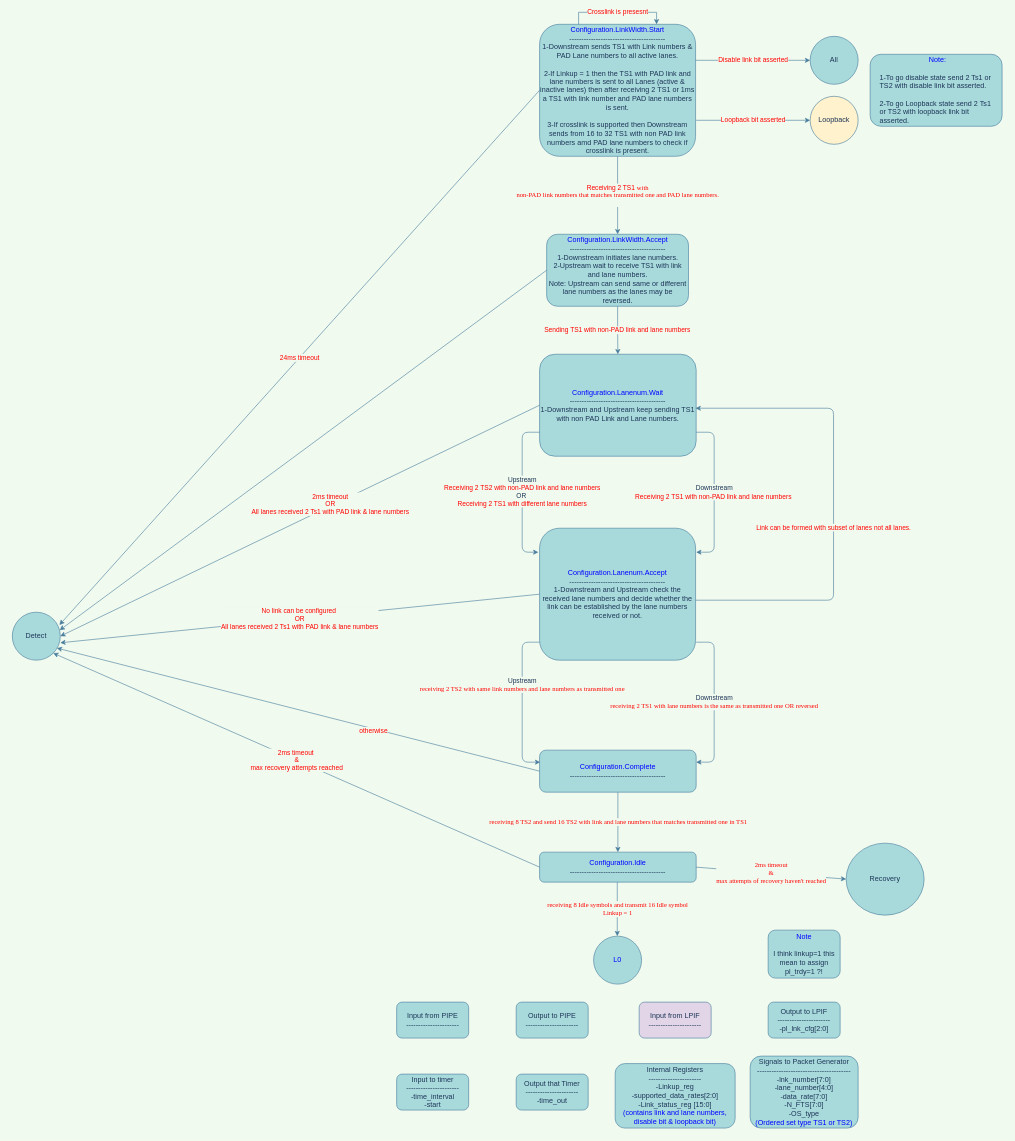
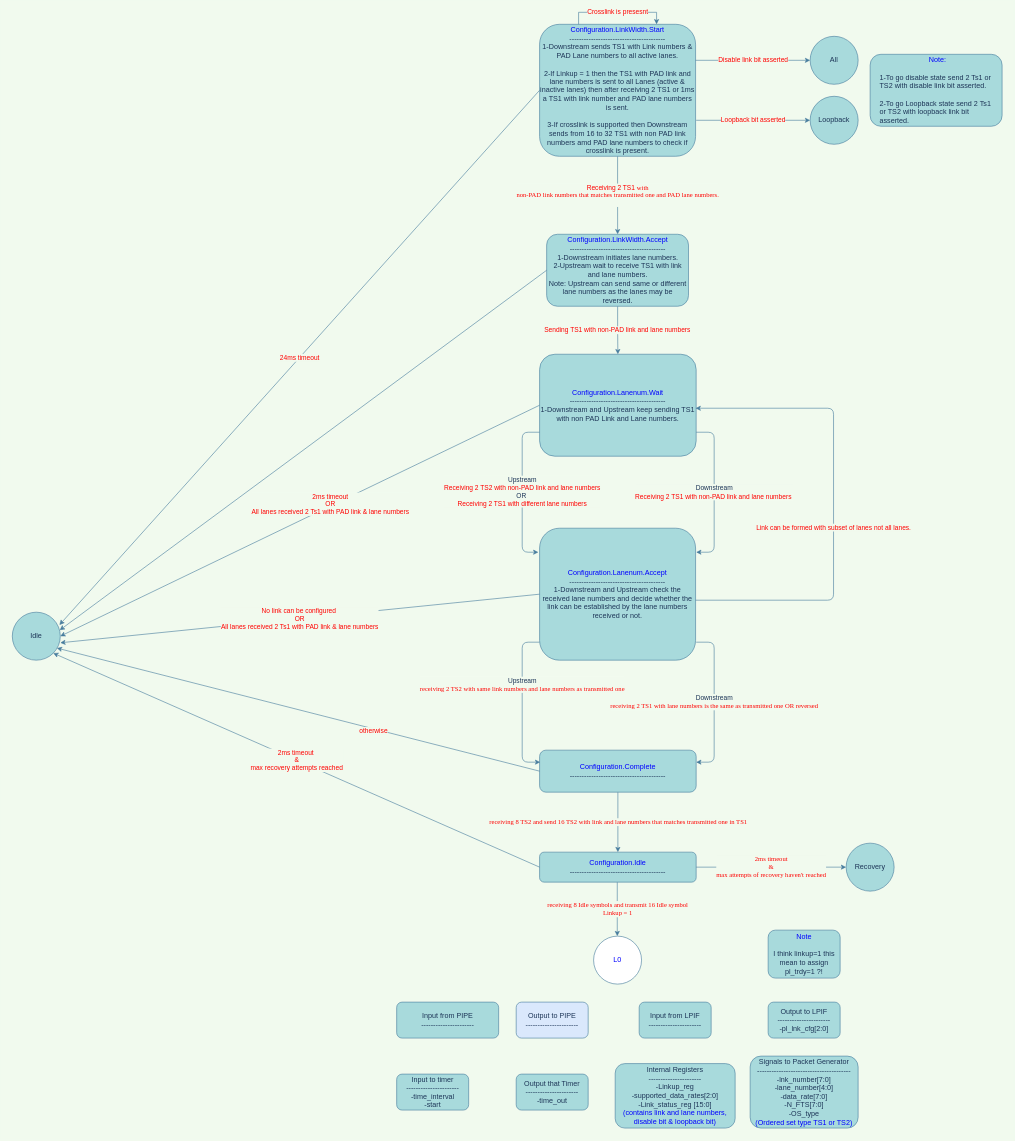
(834, 120) -> (834, 120)
(36, 636) -> (36, 636)
(885, 879) -> (870, 867)
(618, 960) -> (618, 960)
(433, 1020) -> (448, 1020)
(552, 1020) -> (552, 1020)
(675, 1020) -> (675, 1020)
